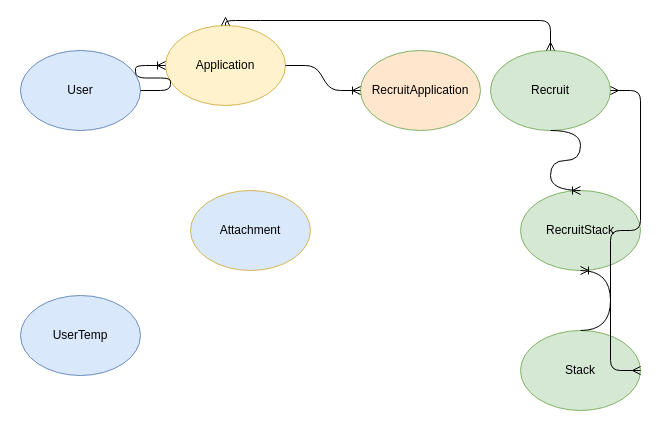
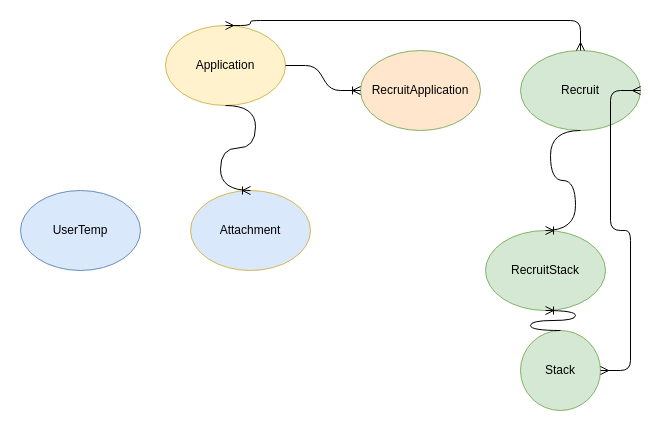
(154, 78) -> none
(81, 91) -> none
(551, 91) -> (581, 91)
none -> (238, 148)
(581, 231) -> (546, 271)
(81, 336) -> (81, 231)
(581, 371) -> (561, 371)
